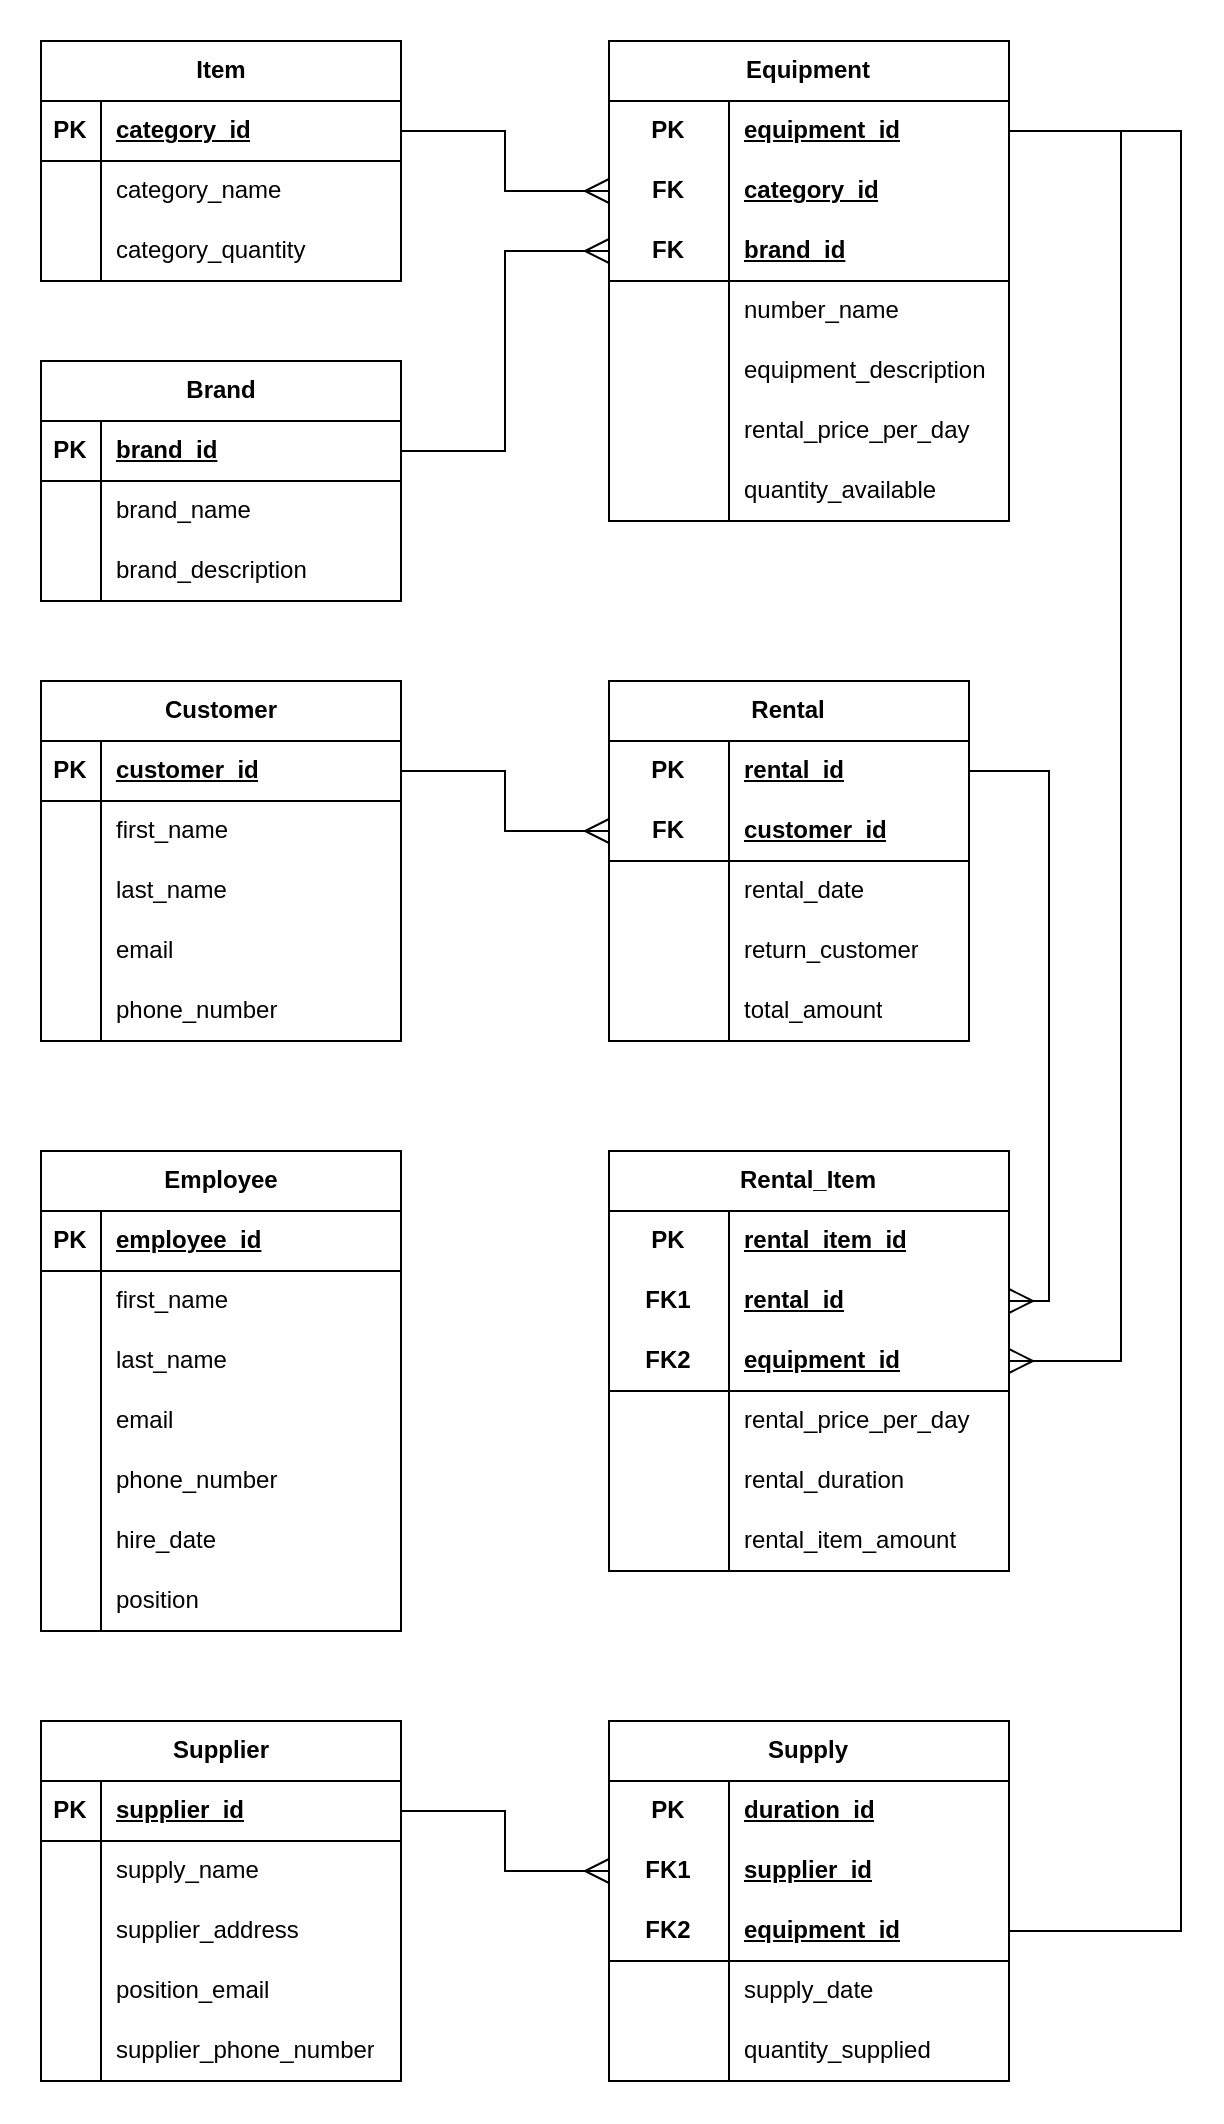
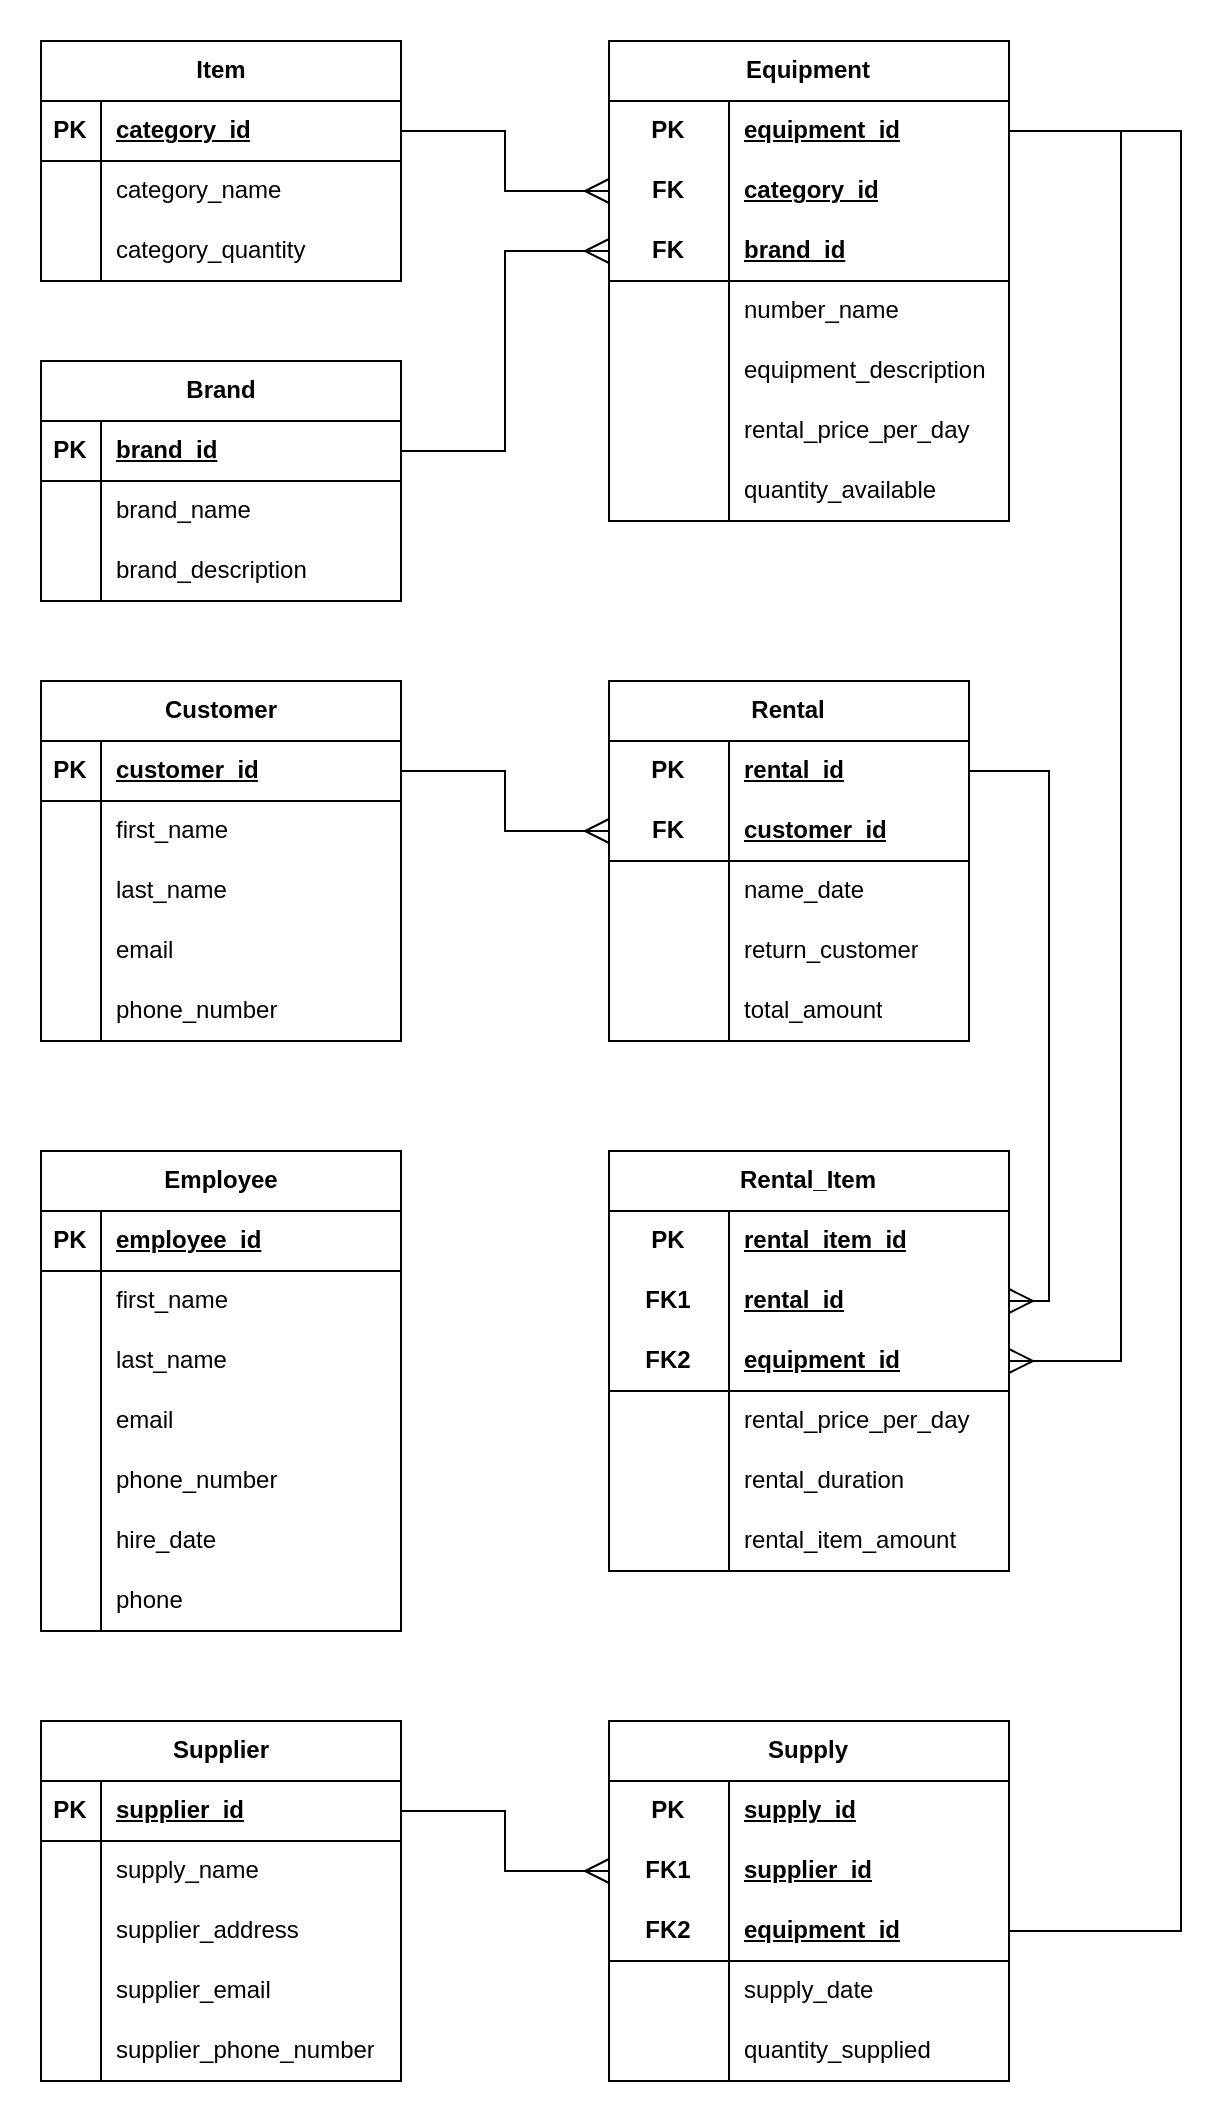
(816, 891) -> (805, 891)
(165, 1601) -> (151, 1601)
(813, 1811) -> (799, 1811)
(199, 1991) -> (199, 1991)
